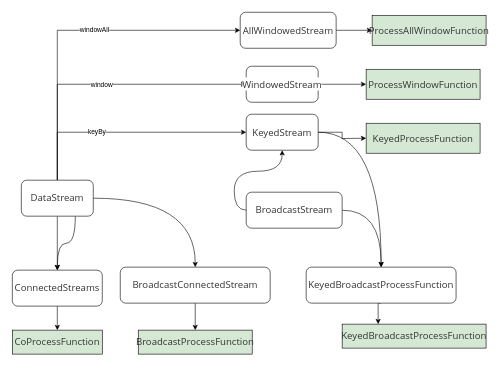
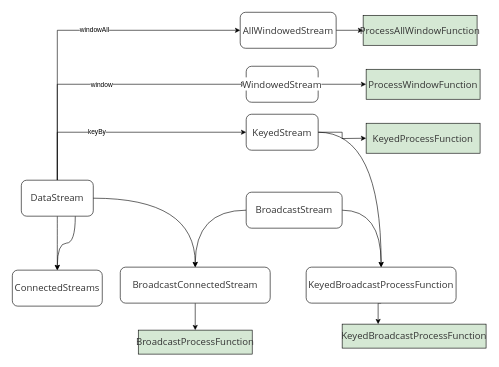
(429, 30) -> (420, 30)
(245, 174) -> (210, 222)
(57, 324) -> none
(57, 342) -> none
